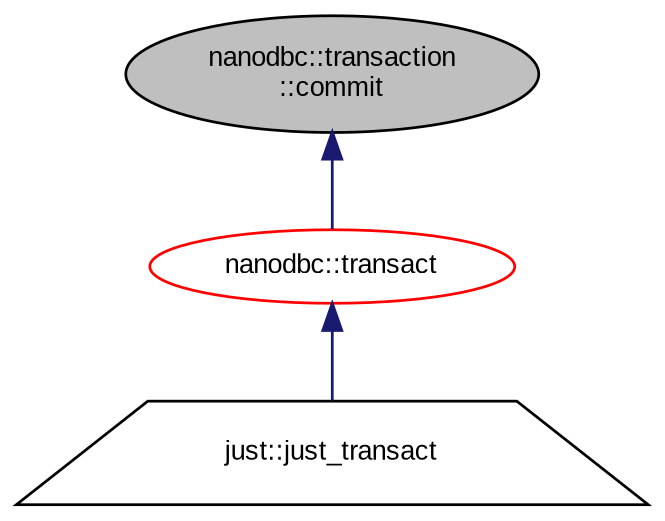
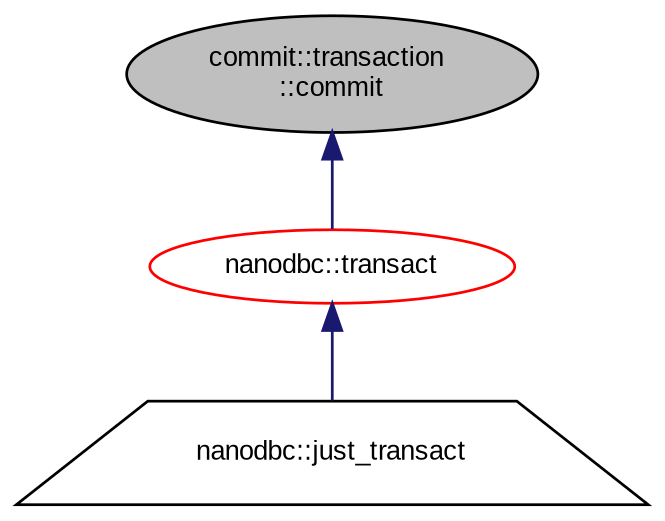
(332, 74) -> (332, 74)
(332, 453) -> (332, 453)
